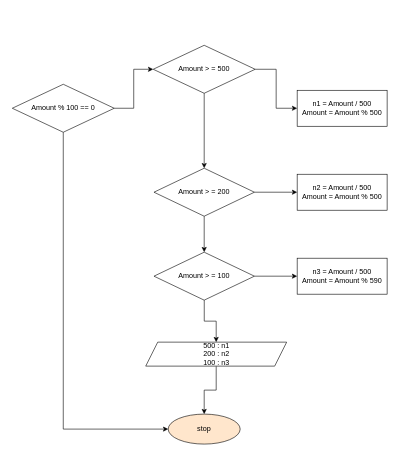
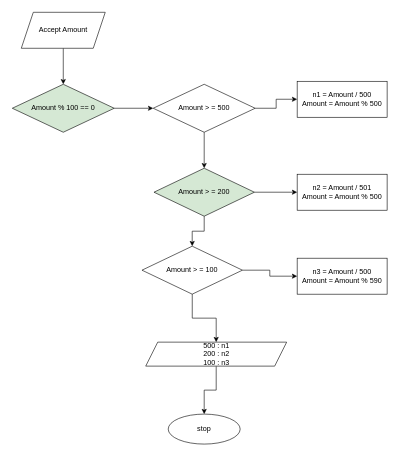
none -> (63, 30)
(204, 69) -> (204, 108)
none -> (63, 78)
(63, 108) -> (63, 108)
(342, 108) -> (342, 99)
(204, 192) -> (204, 192)
(342, 192) -> (342, 192)
(204, 276) -> (192, 270)
(63, 428) -> none
(204, 429) -> (204, 429)
